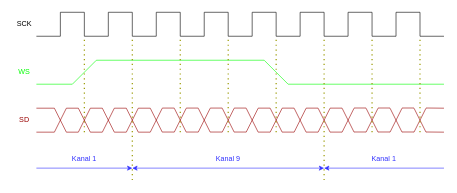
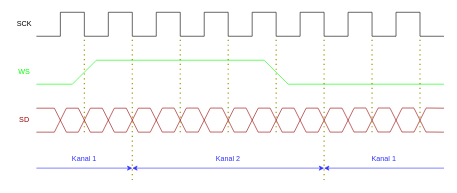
(228, 159) -> (228, 159)
